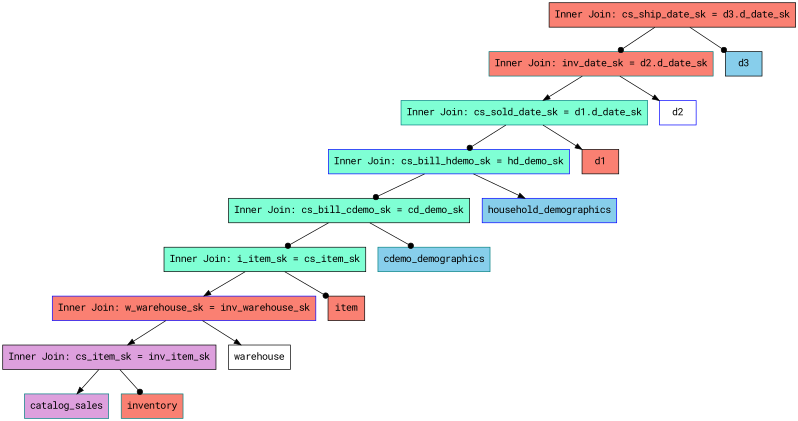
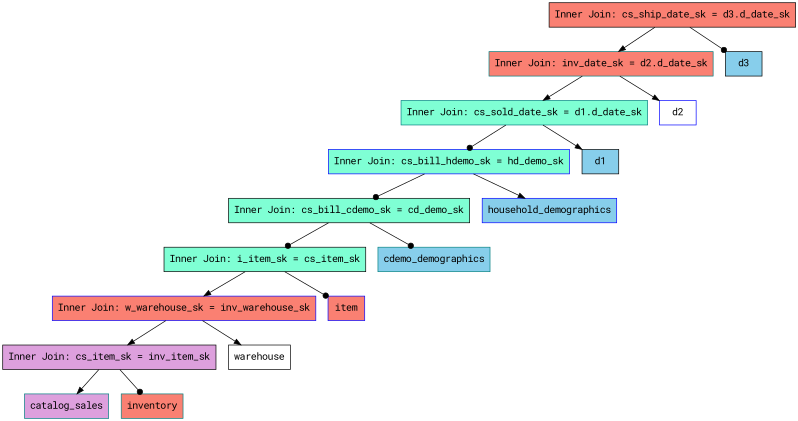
(639, 38) -> (639, 38)
(600, 162) -> (600, 162)
(346, 308) -> (346, 308)
